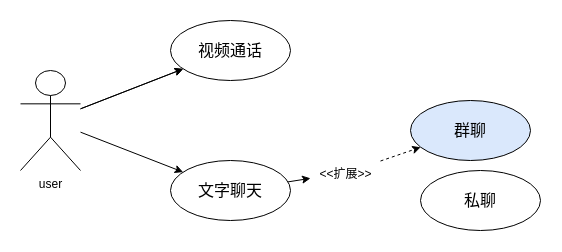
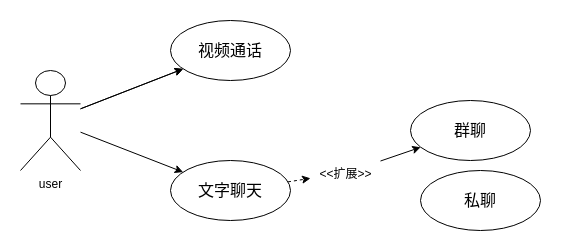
(471, 131) -> (471, 131)
(399, 155) -> (399, 155)
(296, 181) -> (296, 181)
